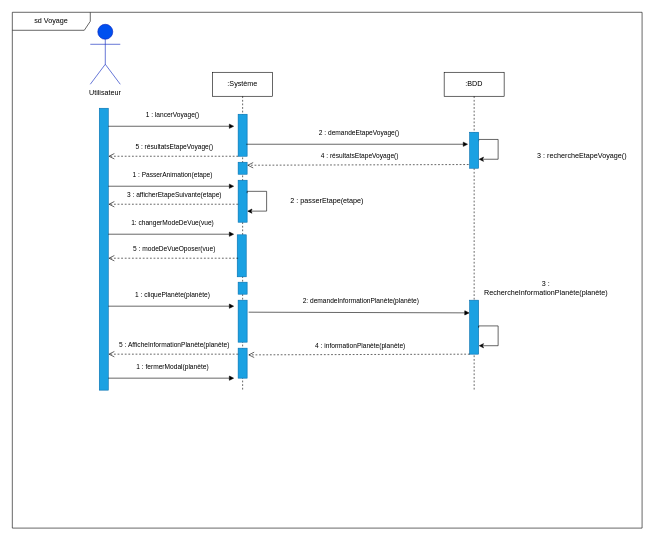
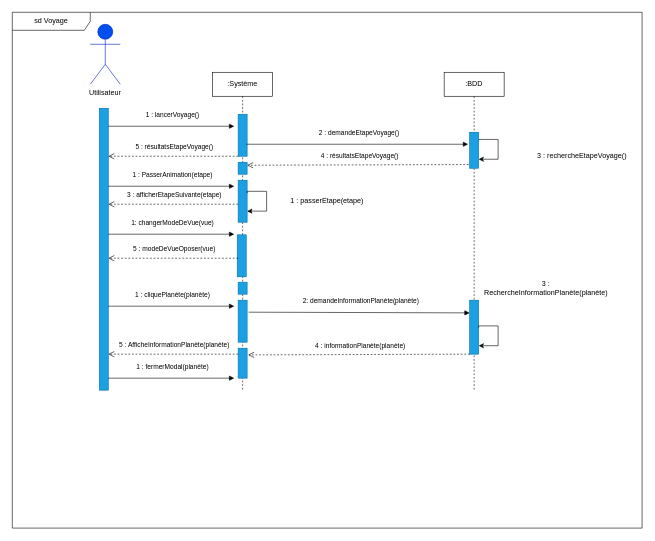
(327, 201) -> (327, 201)
